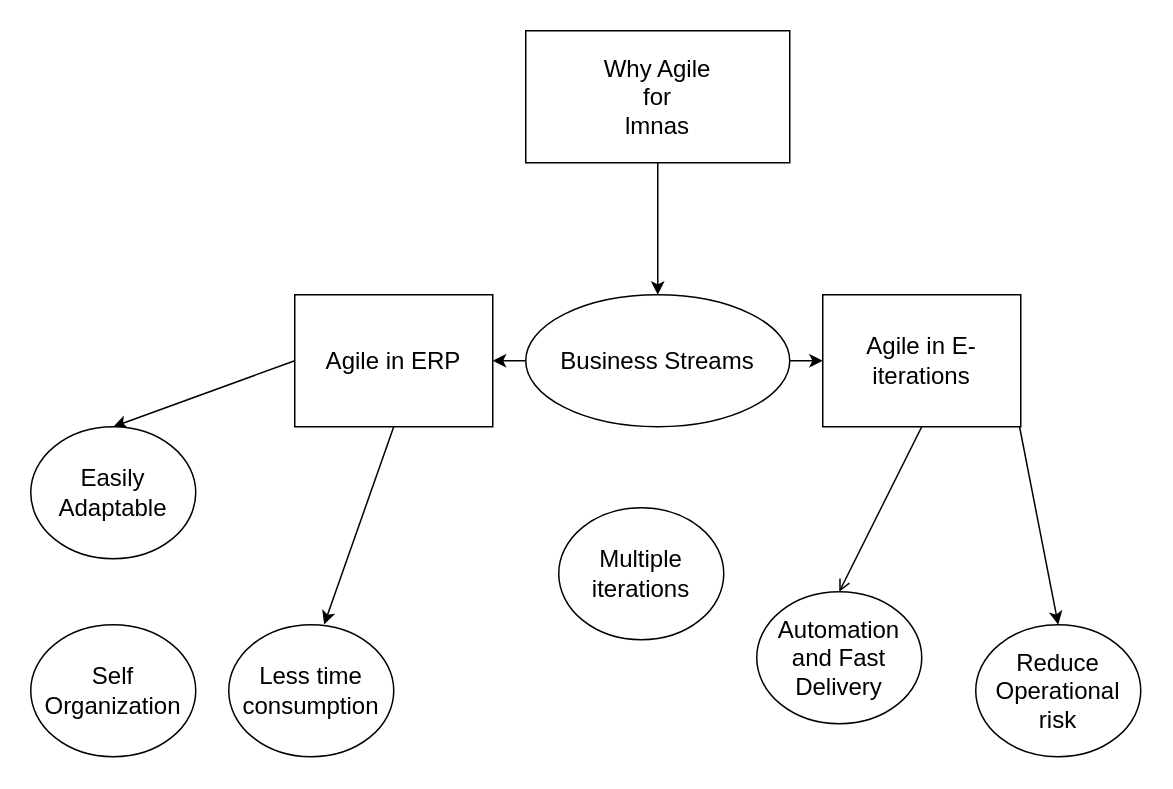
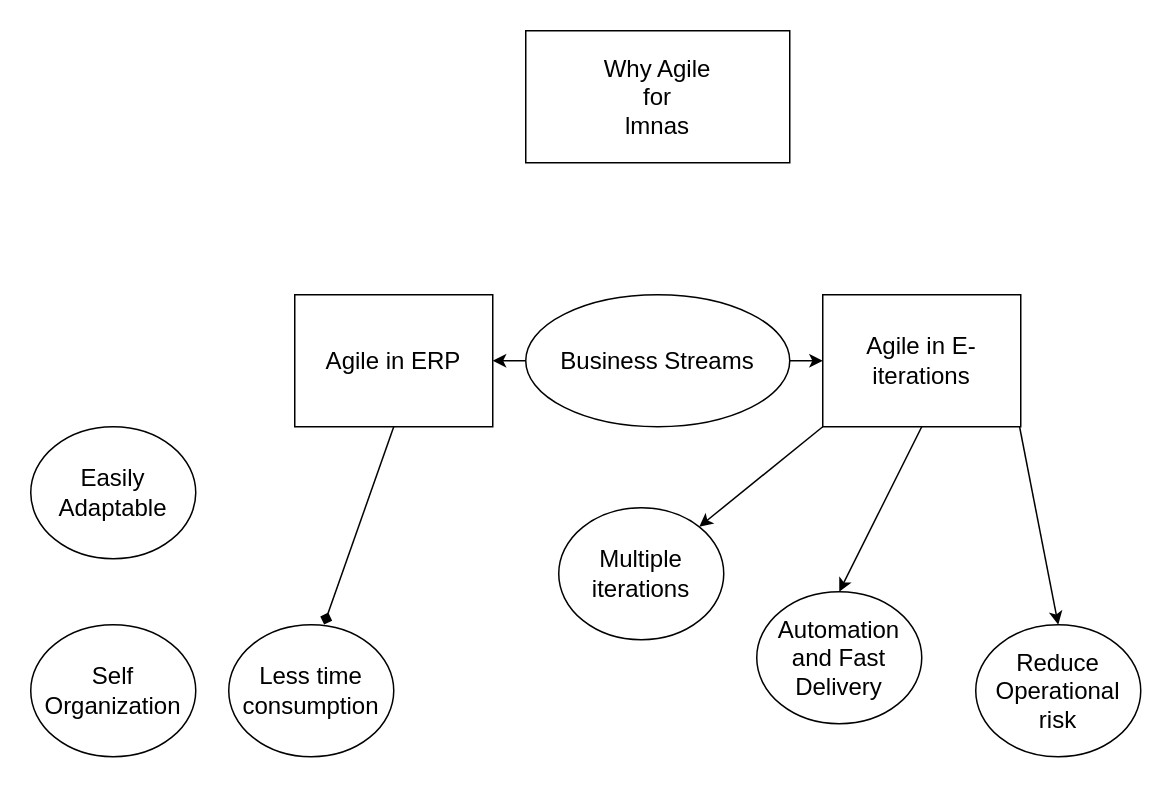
(658, 224) -> none
(209, 392) -> none
none -> (765, 473)
(843, 583) -> (844, 581)
(328, 614) -> (328, 613)
